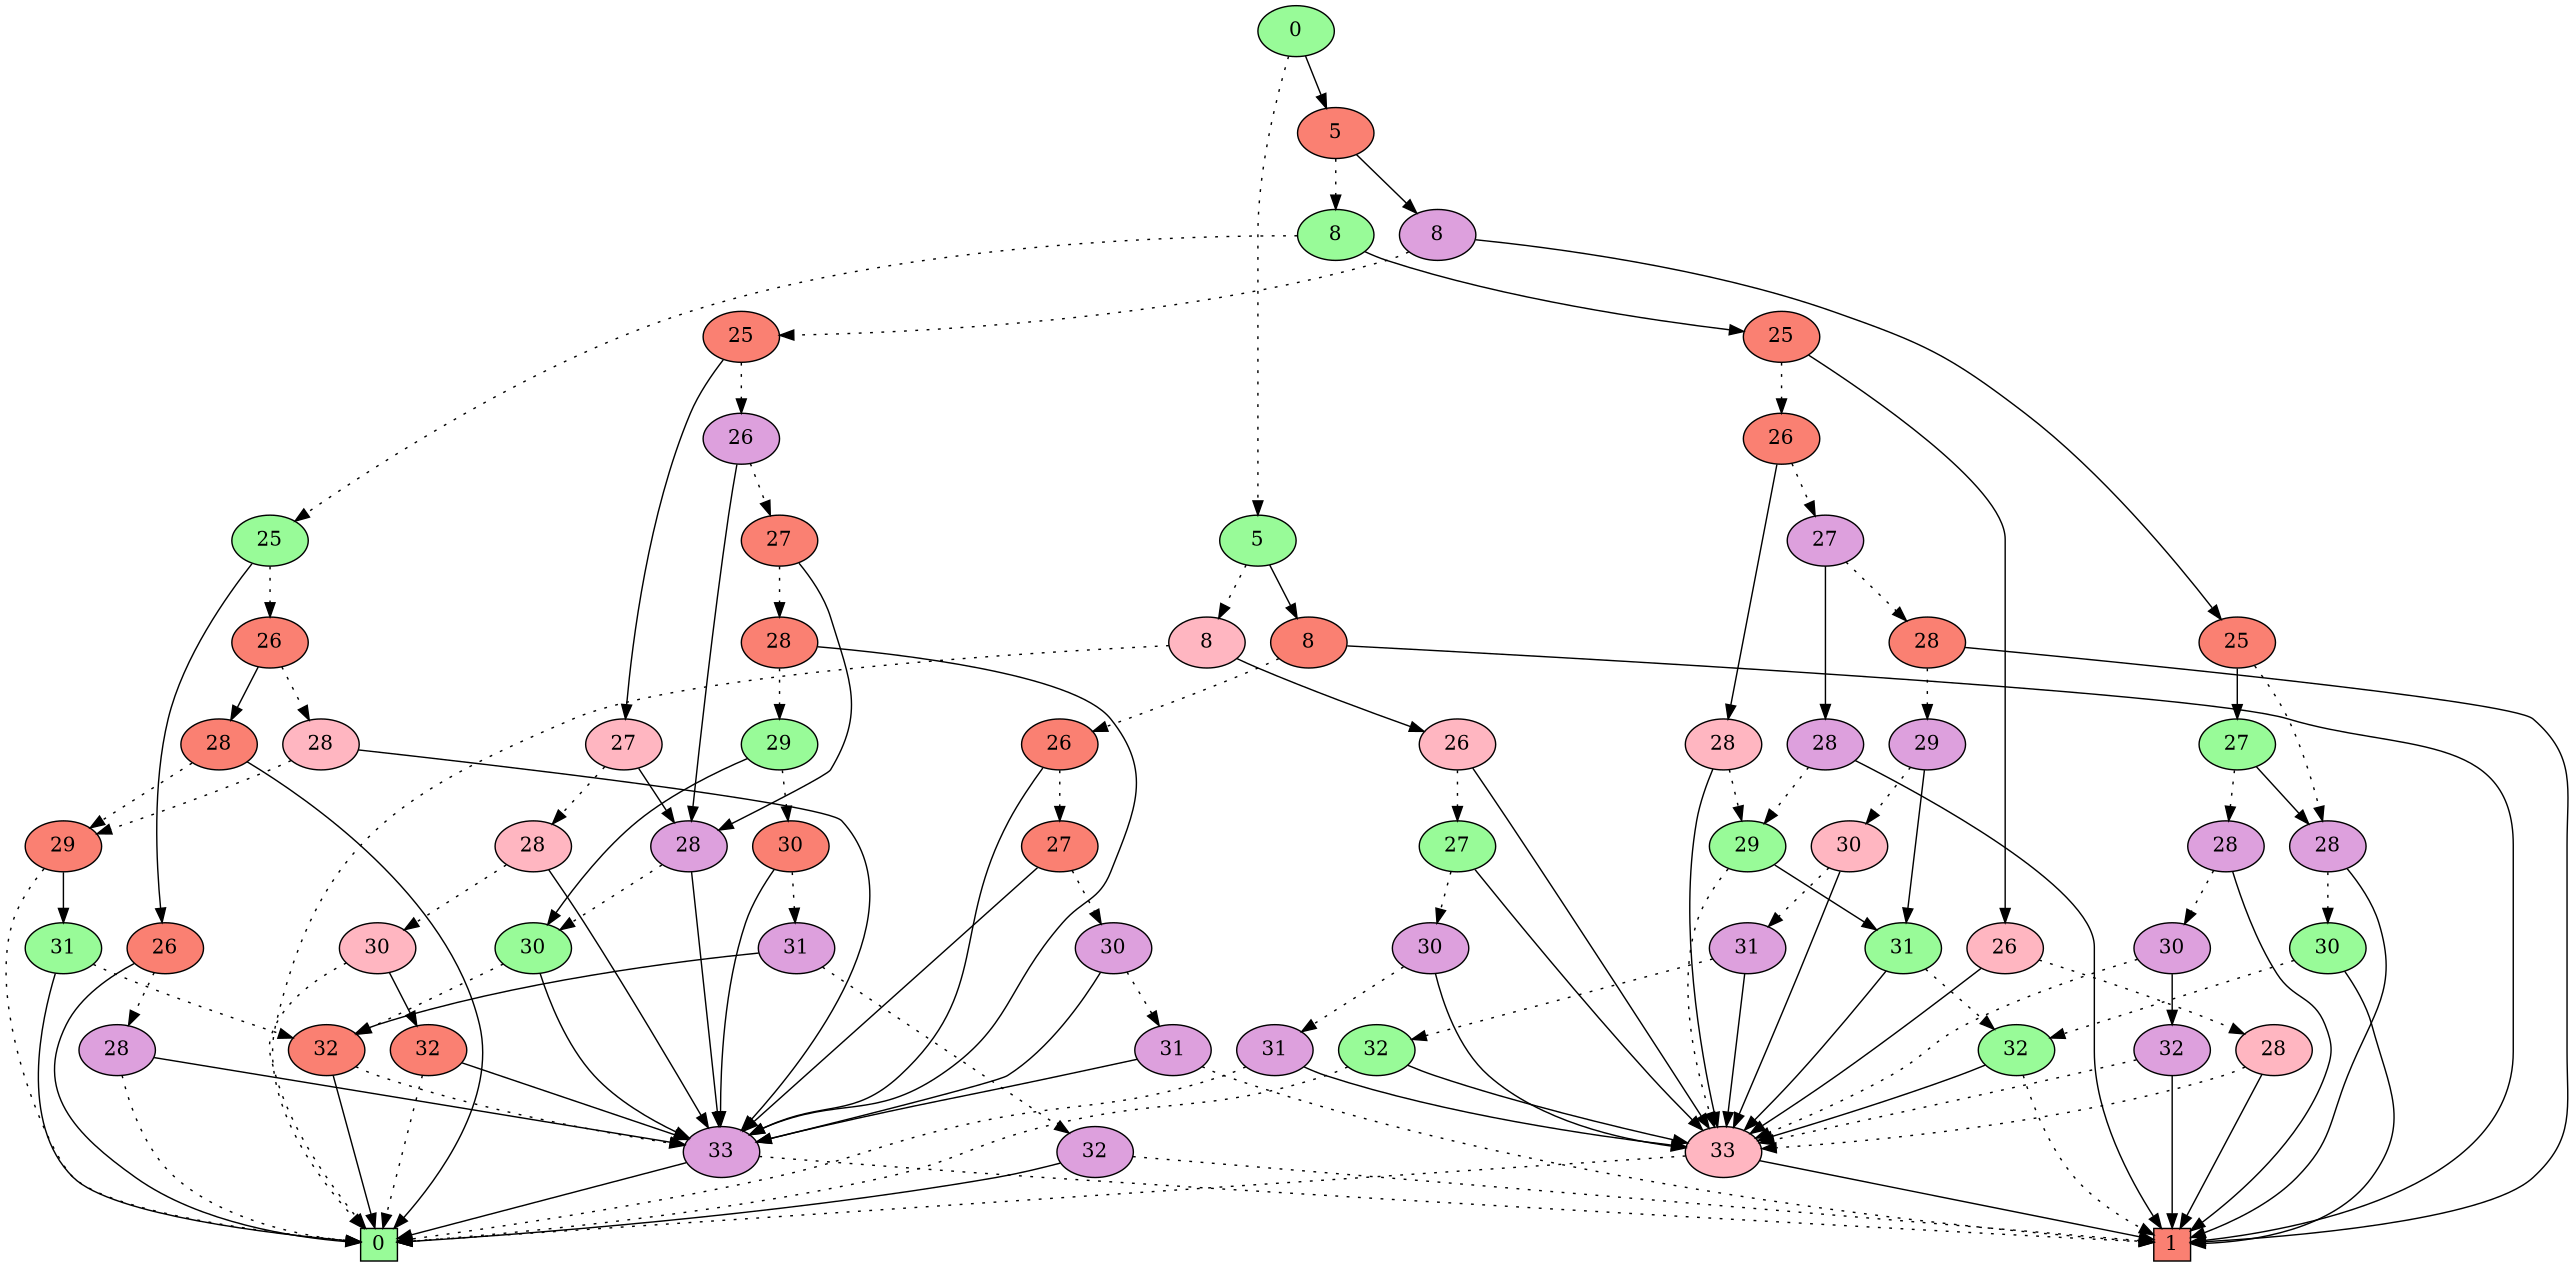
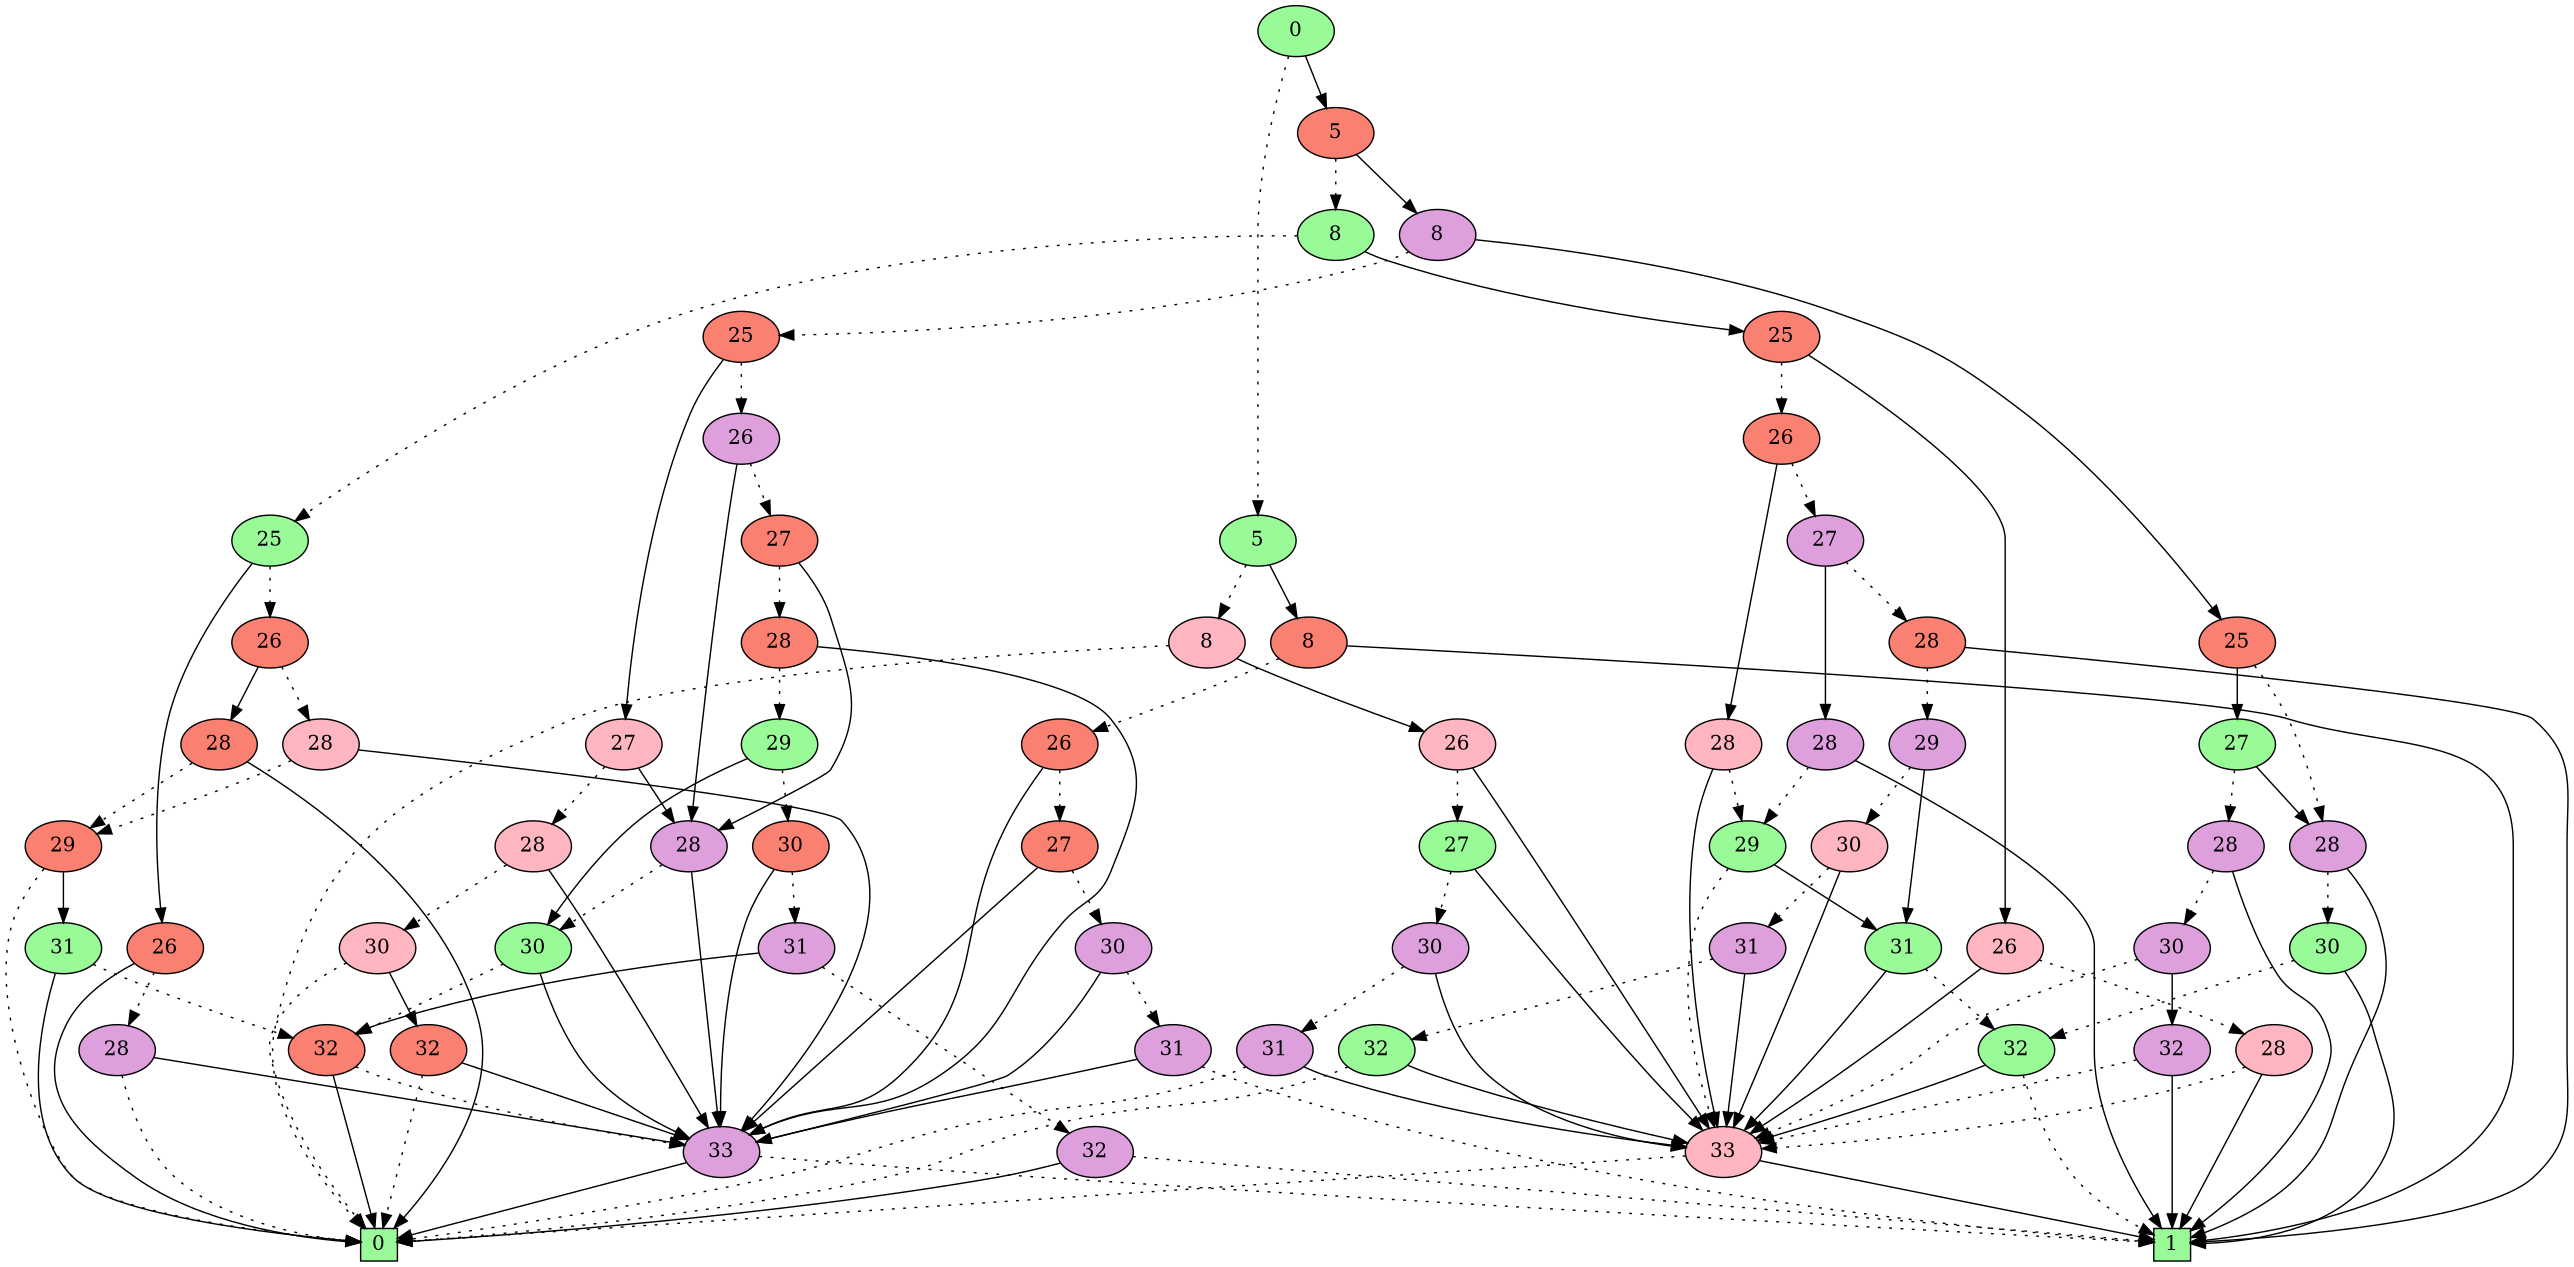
(2172, 1245) -> (2172, 1245)
